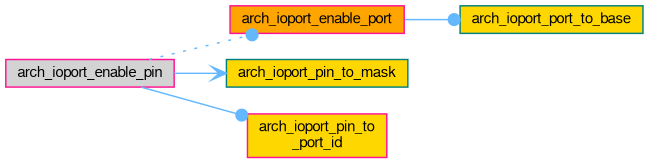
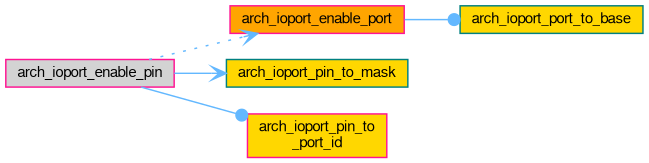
(196, 48) -> (196, 48)
